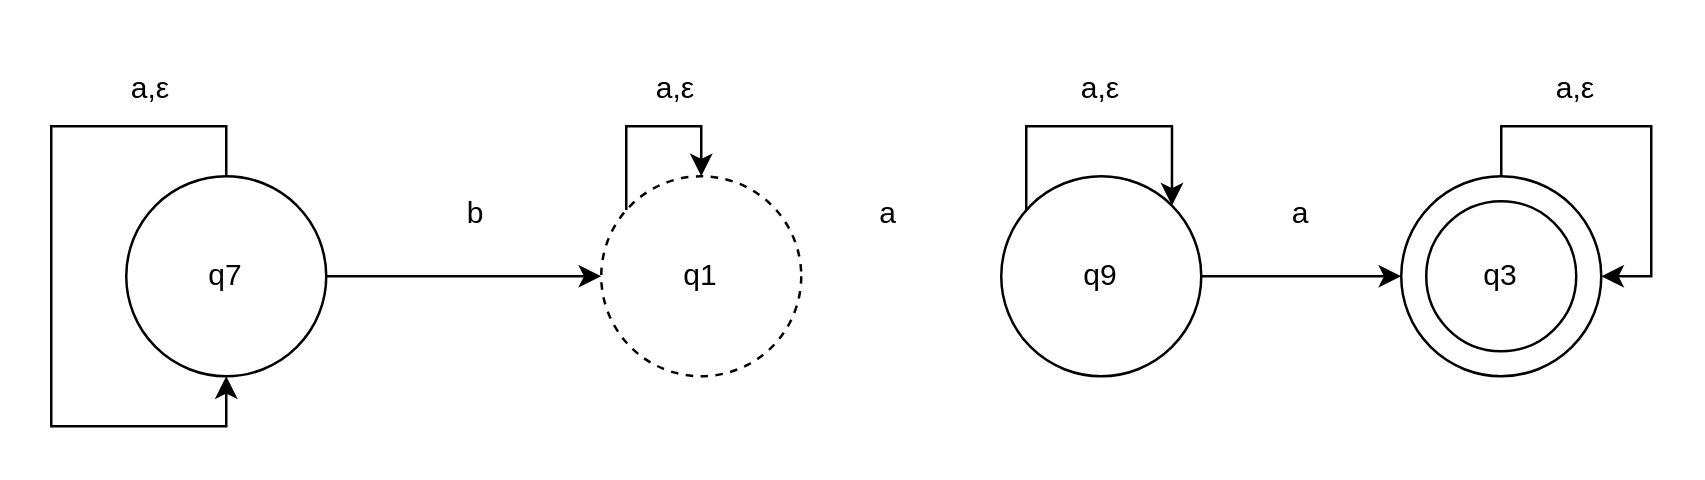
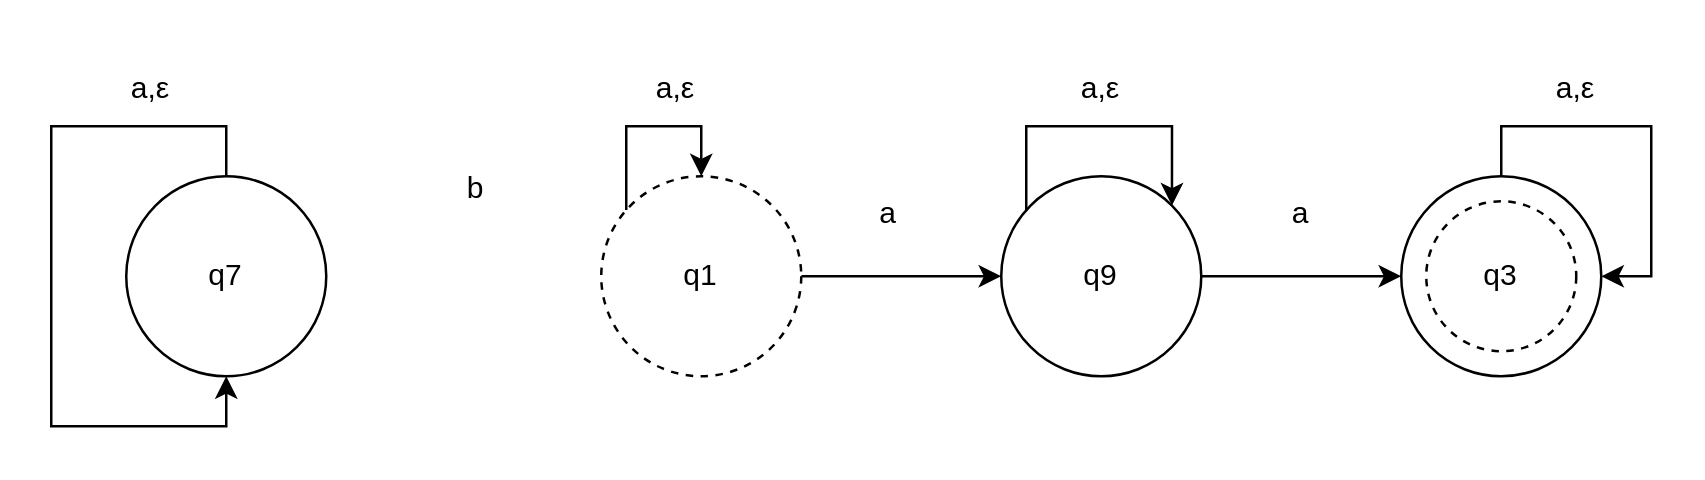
(476, 214) -> (476, 189)
(455, 276) -> none
none -> (893, 276)
(1501, 276) -> (1501, 276)
